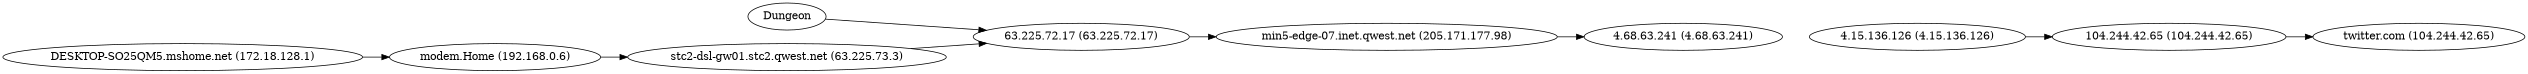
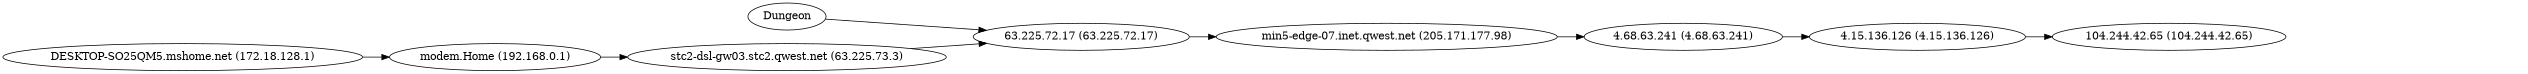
none -> (1792, 37)
(2419, 37) -> none
(495, 57) -> (495, 57)
(787, 57) -> (787, 57)
